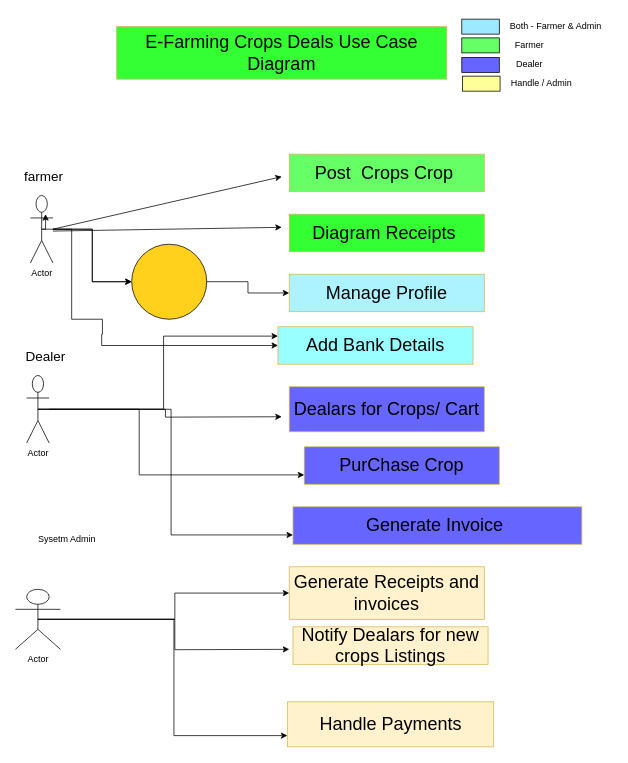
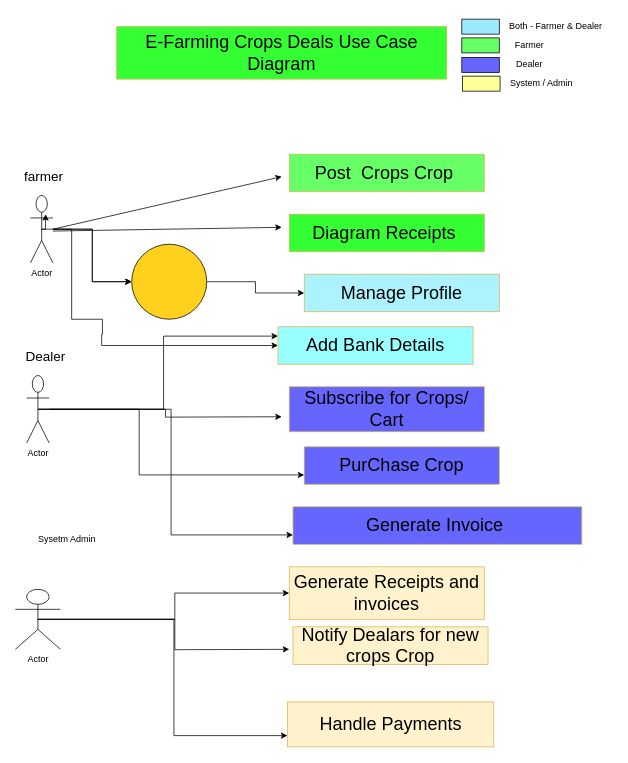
(556, 27) -> (556, 27)
(542, 84) -> (542, 84)
(387, 293) -> (402, 293)
(387, 409) -> (387, 409)
(390, 645) -> (390, 645)
